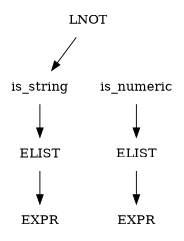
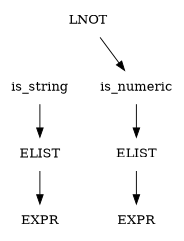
(67, 50) -> (110, 50)
